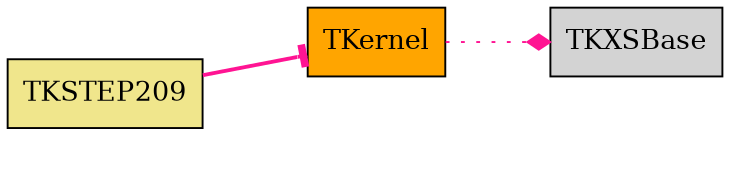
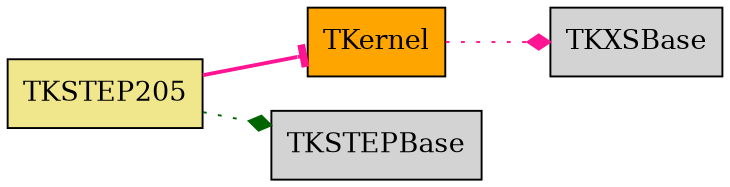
(105, 94) -> (105, 94)
none -> (376, 145)
